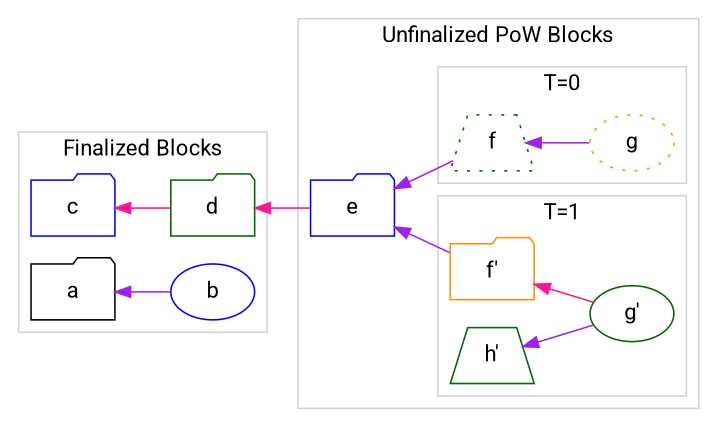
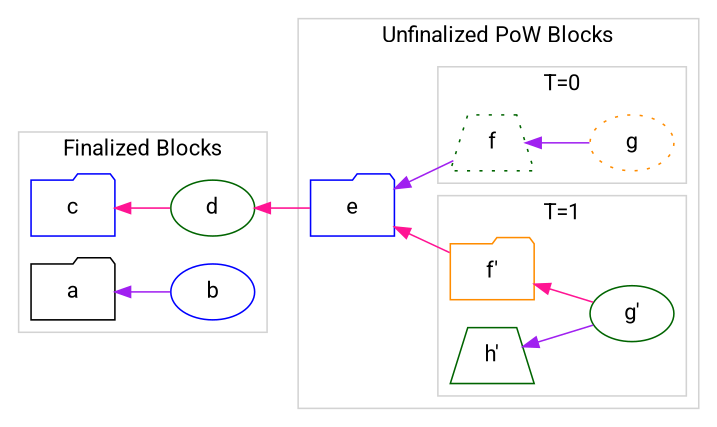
(213, 208) -> (213, 208)
(428, 243) -> (428, 243)
